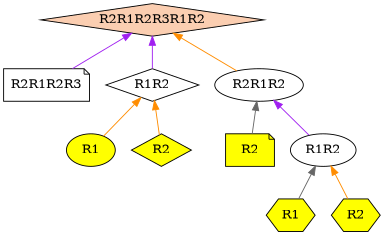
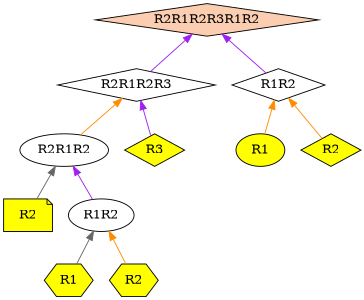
(209, 54) -> (98, 120)
(47, 85) -> (137, 85)
none -> (155, 150)
